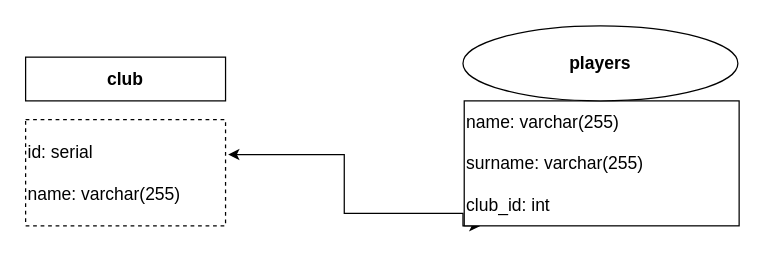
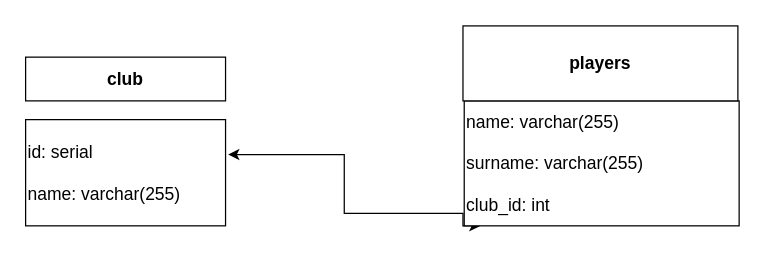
(601, 63) -> (601, 63)
(126, 173) -> (126, 173)
